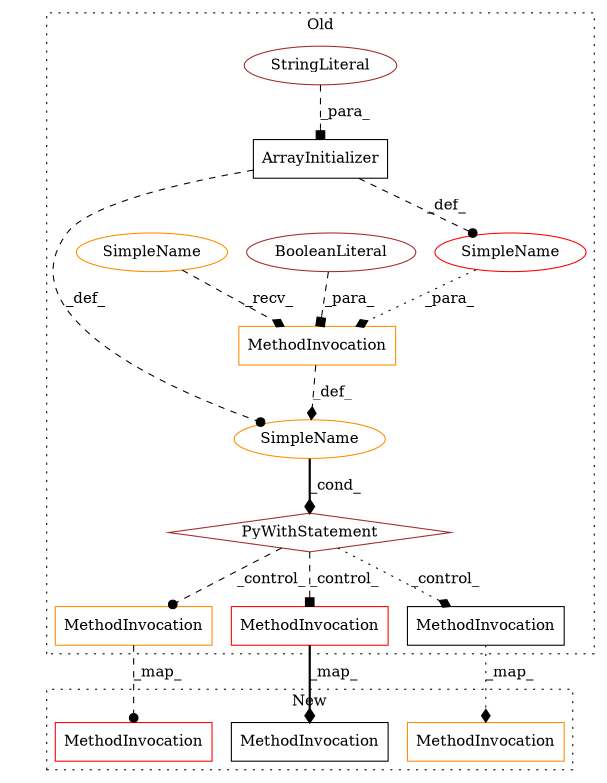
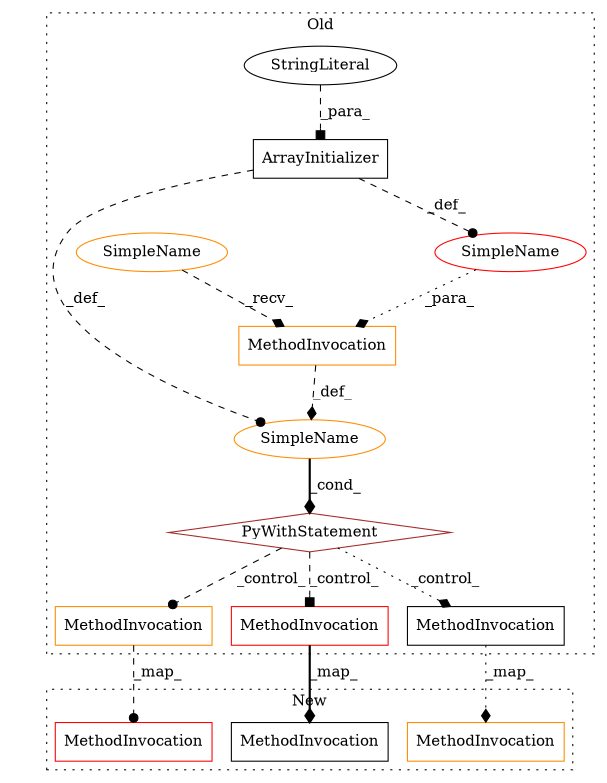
(320, 65) -> (320, 65)
(331, 252) -> none
